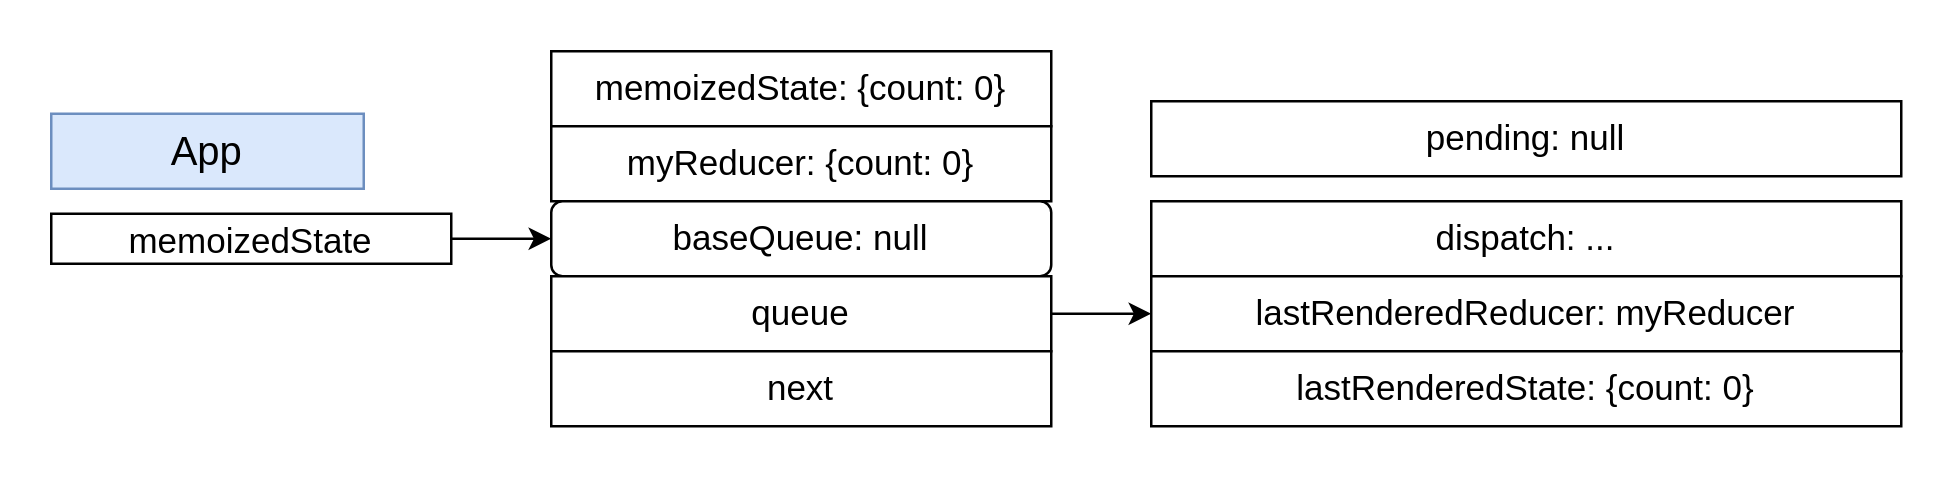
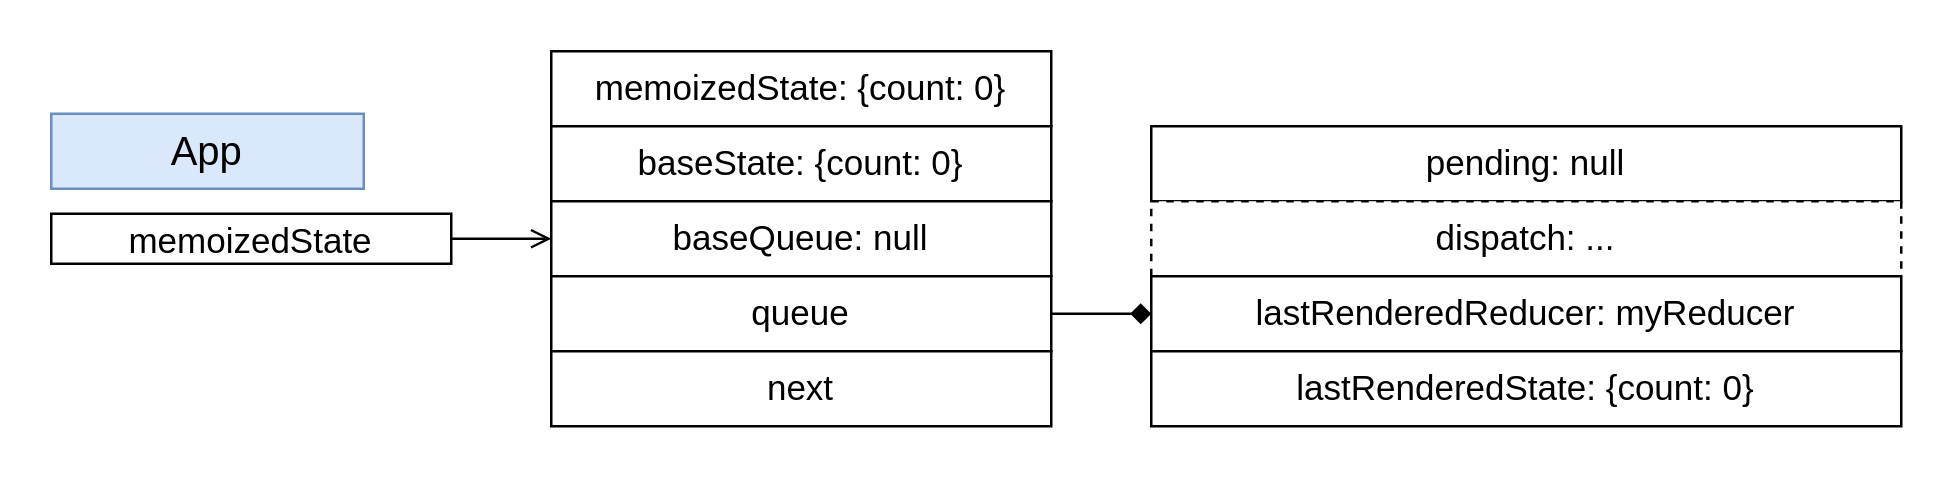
(1526, 139) -> (1526, 164)
(801, 164) -> (801, 164)
(533, 239) -> (537, 239)
(801, 239) -> (801, 239)
(1526, 239) -> (1526, 239)
(1132, 314) -> (1131, 314)
